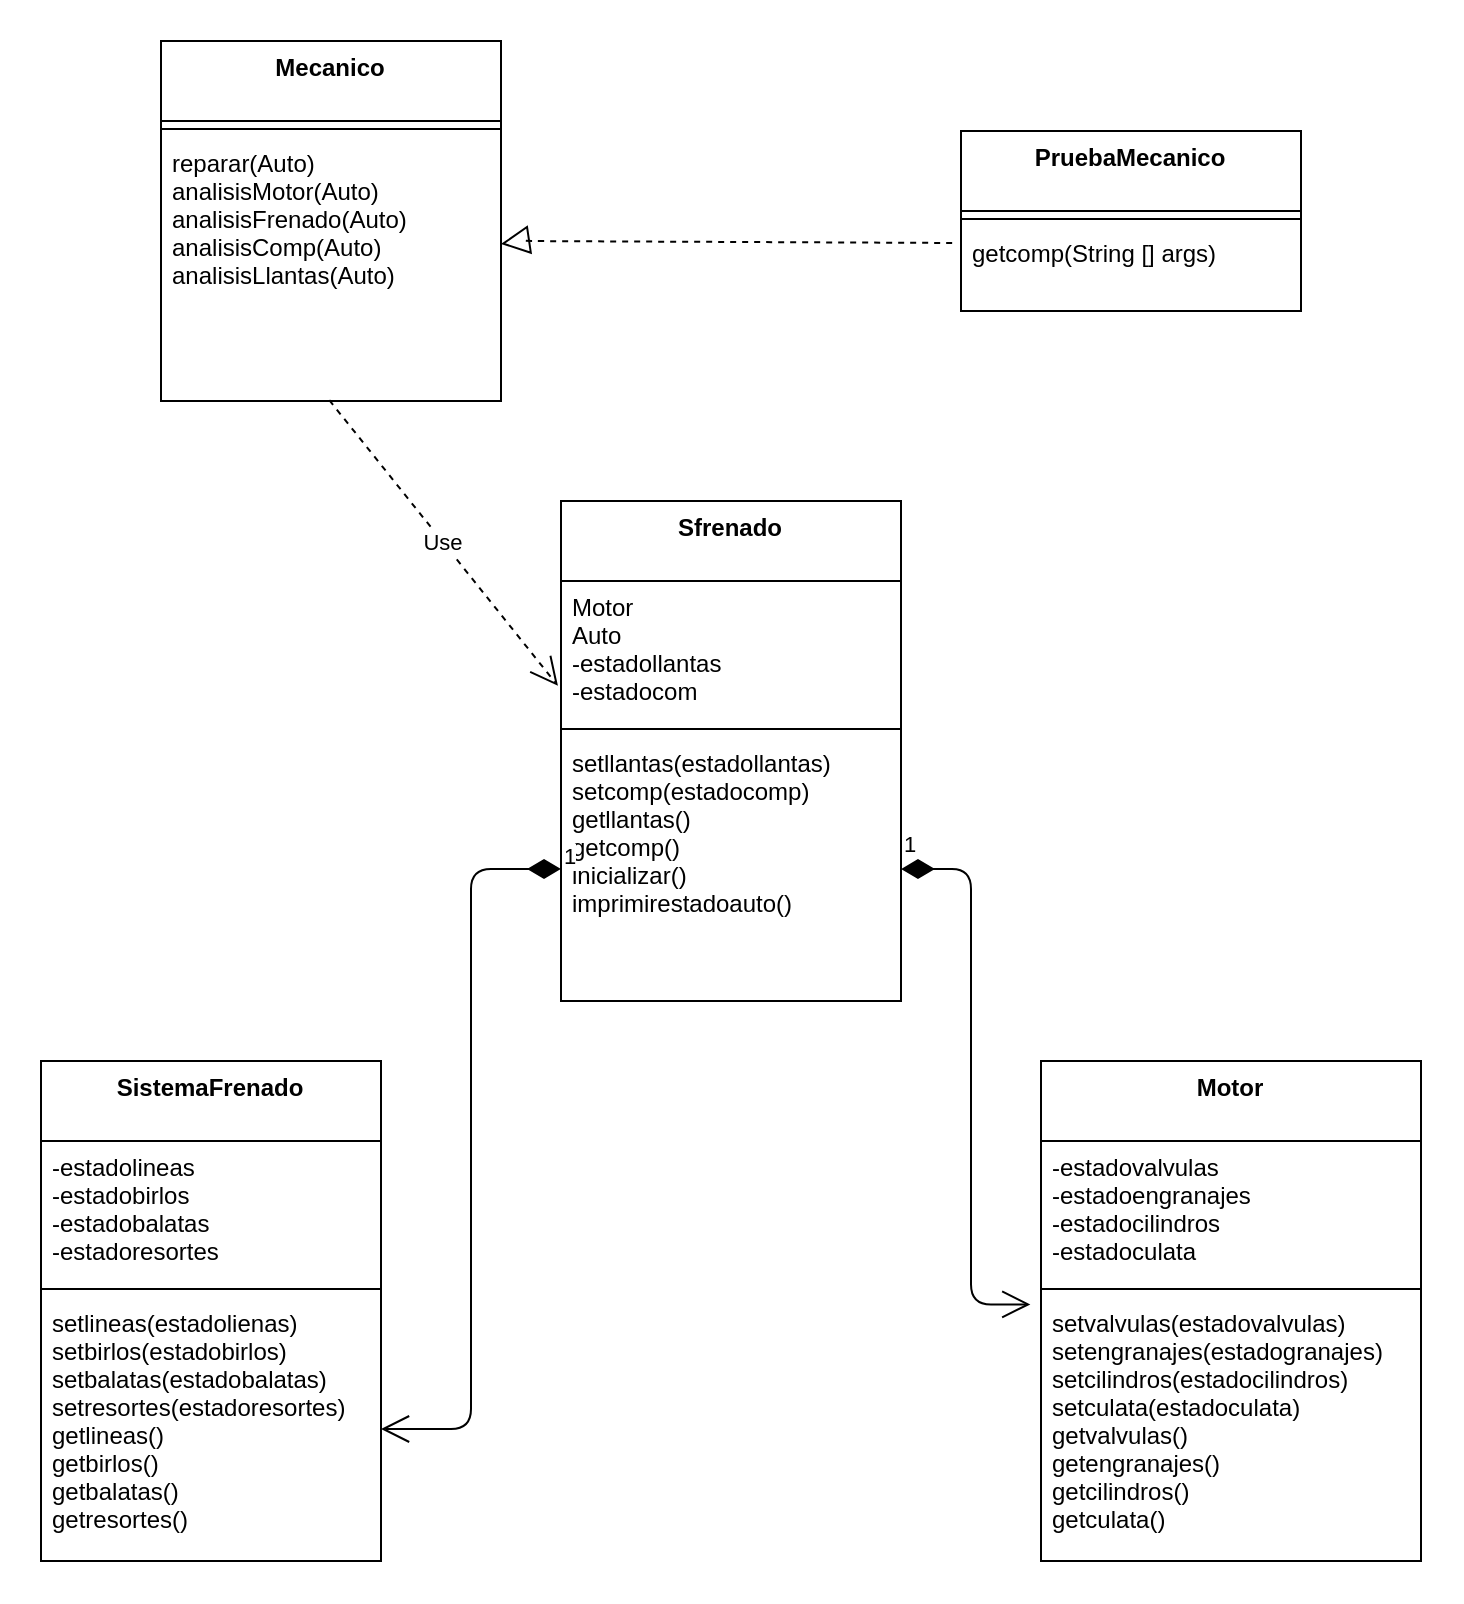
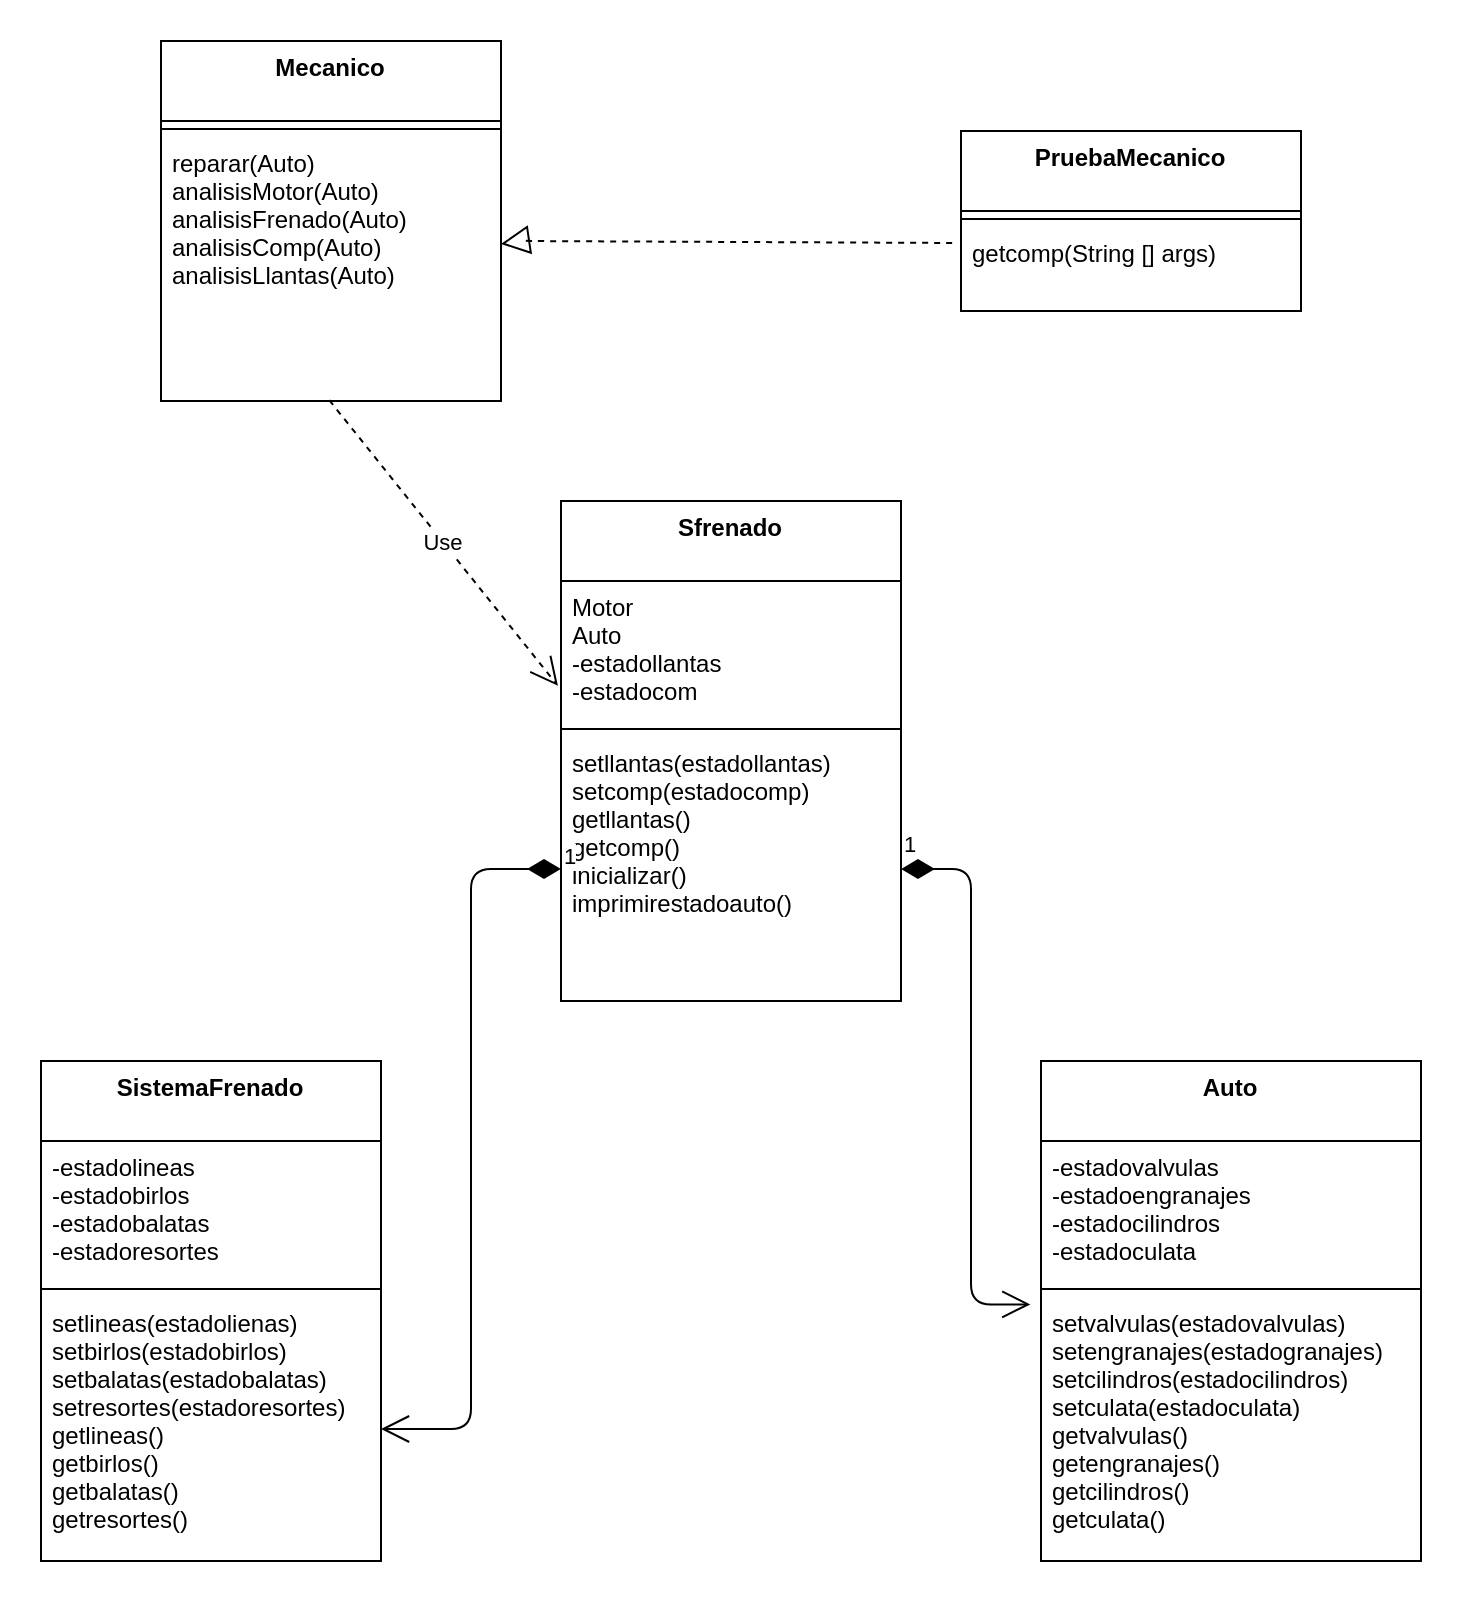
(1230, 1088) -> (1230, 1088)
